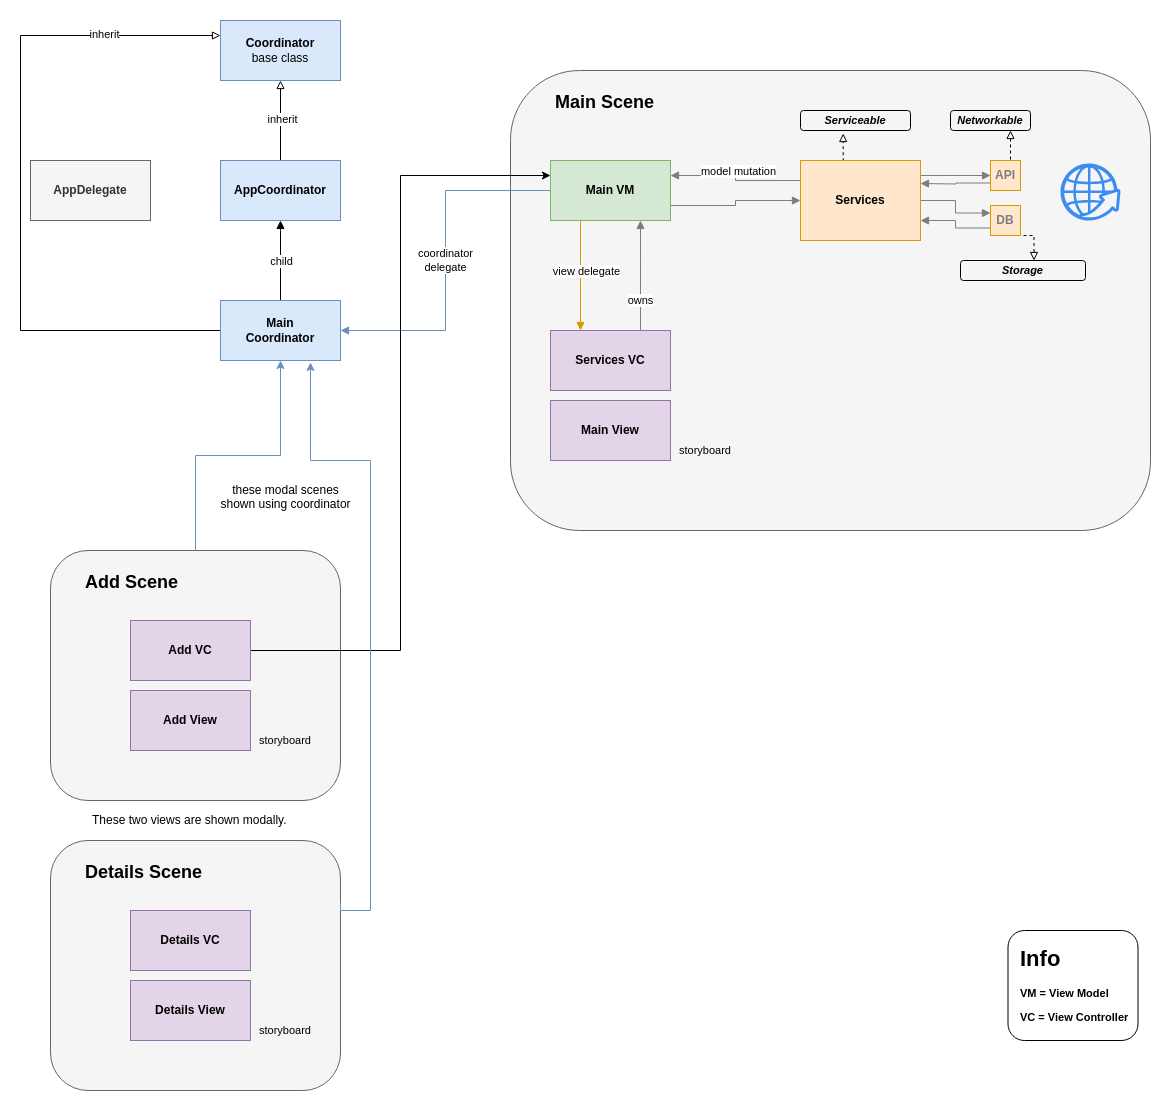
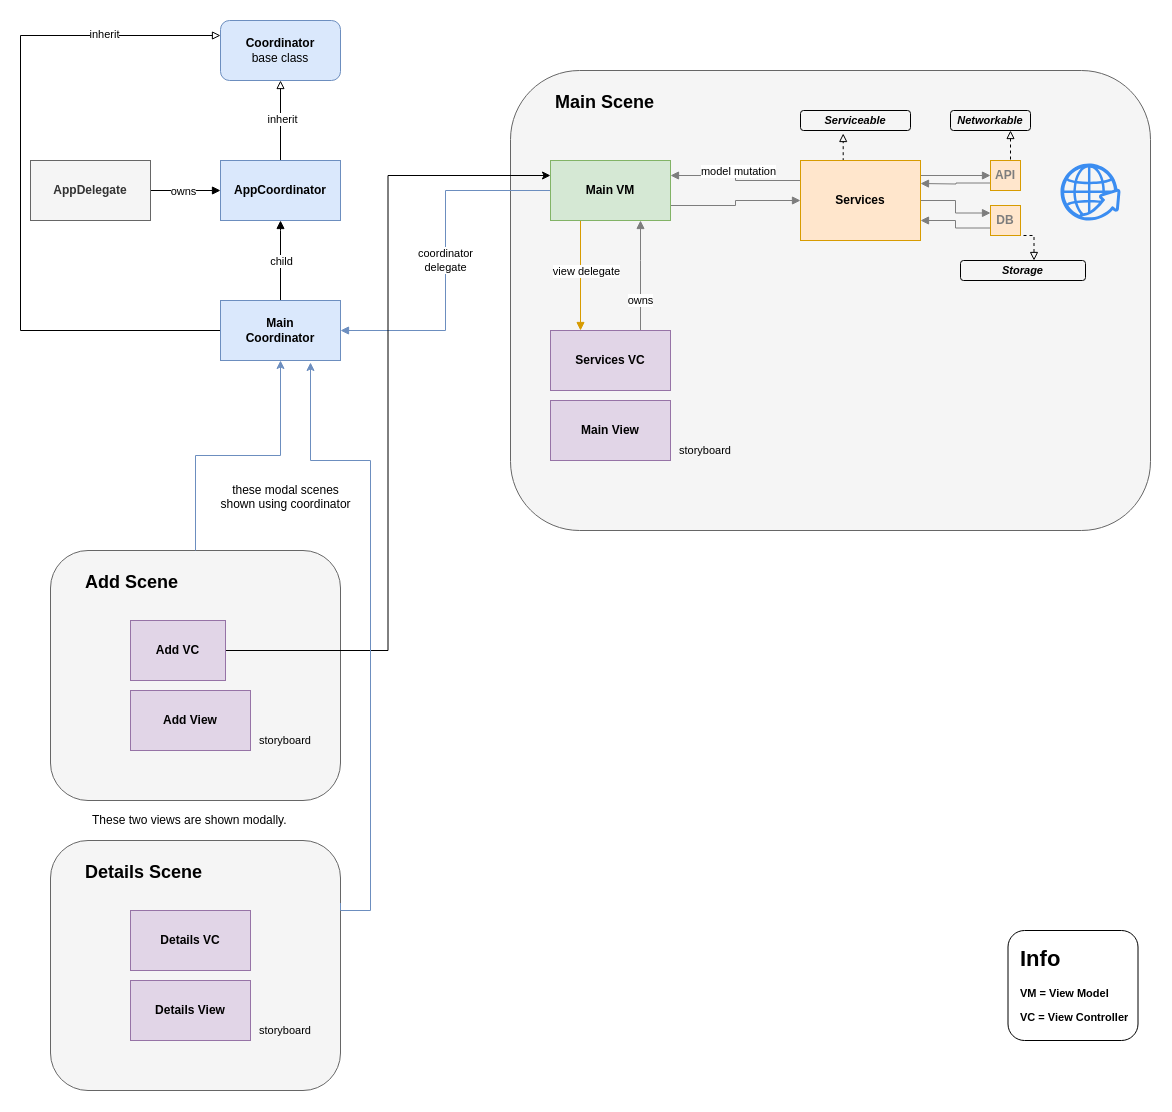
(281, 51) -> (281, 51)
none -> (181, 191)
(191, 651) -> (178, 651)
